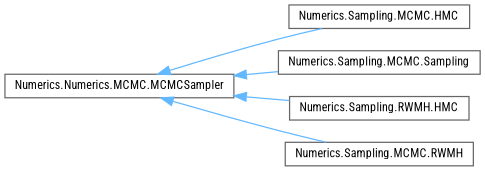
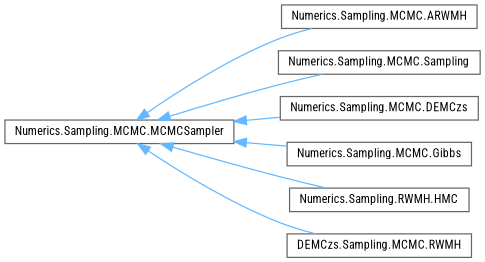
(379, 17) -> (379, 17)
(119, 86) -> (119, 132)
none -> (379, 108)
none -> (379, 154)
(379, 154) -> (379, 246)
